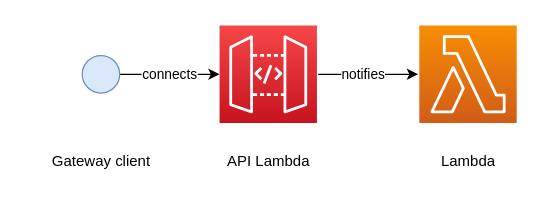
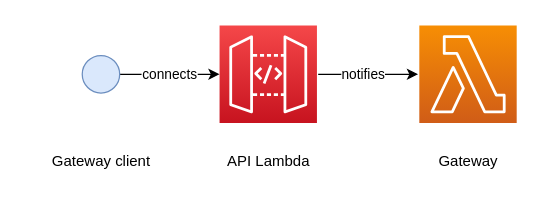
(469, 162) -> (469, 162)
